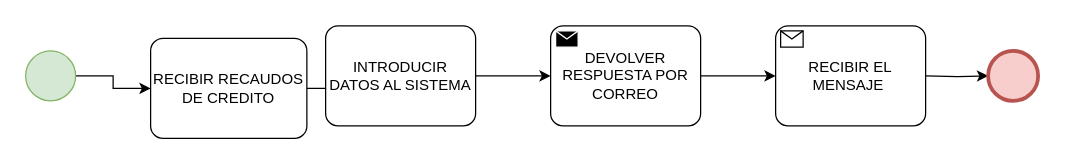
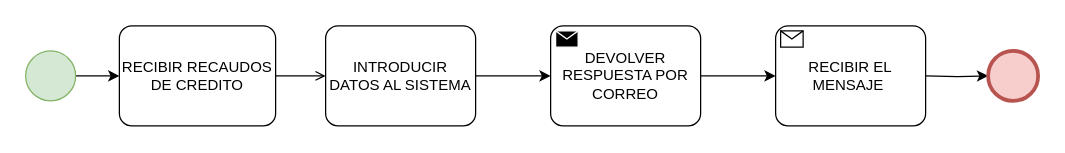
(229, 88) -> (198, 76)
